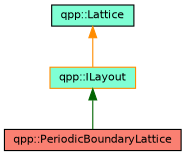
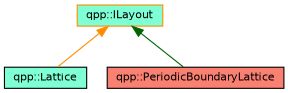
(93, 52) -> (78, 50)
